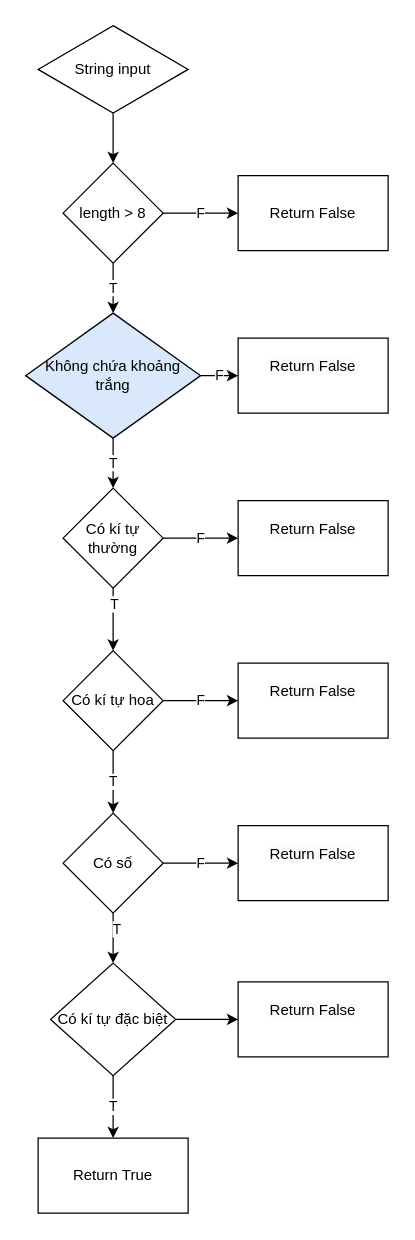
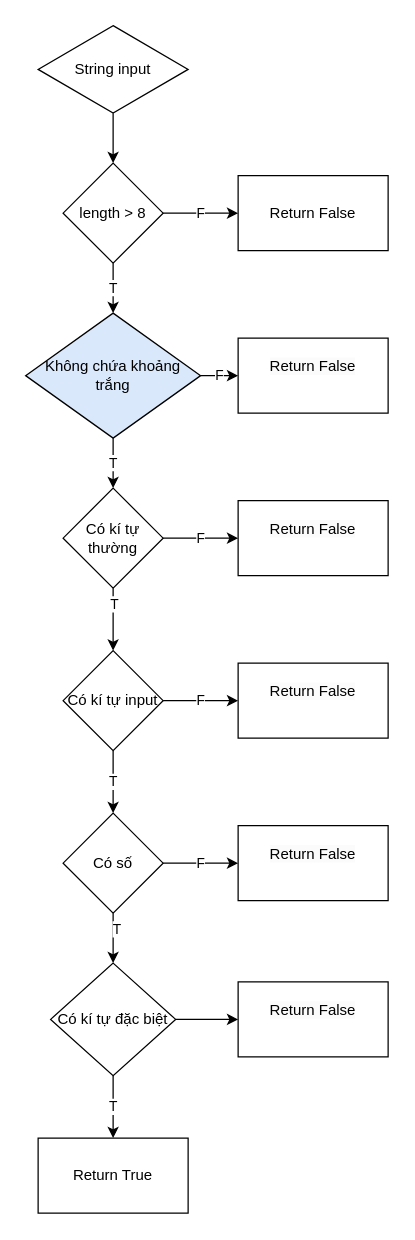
(113, 701) -> (113, 701)
